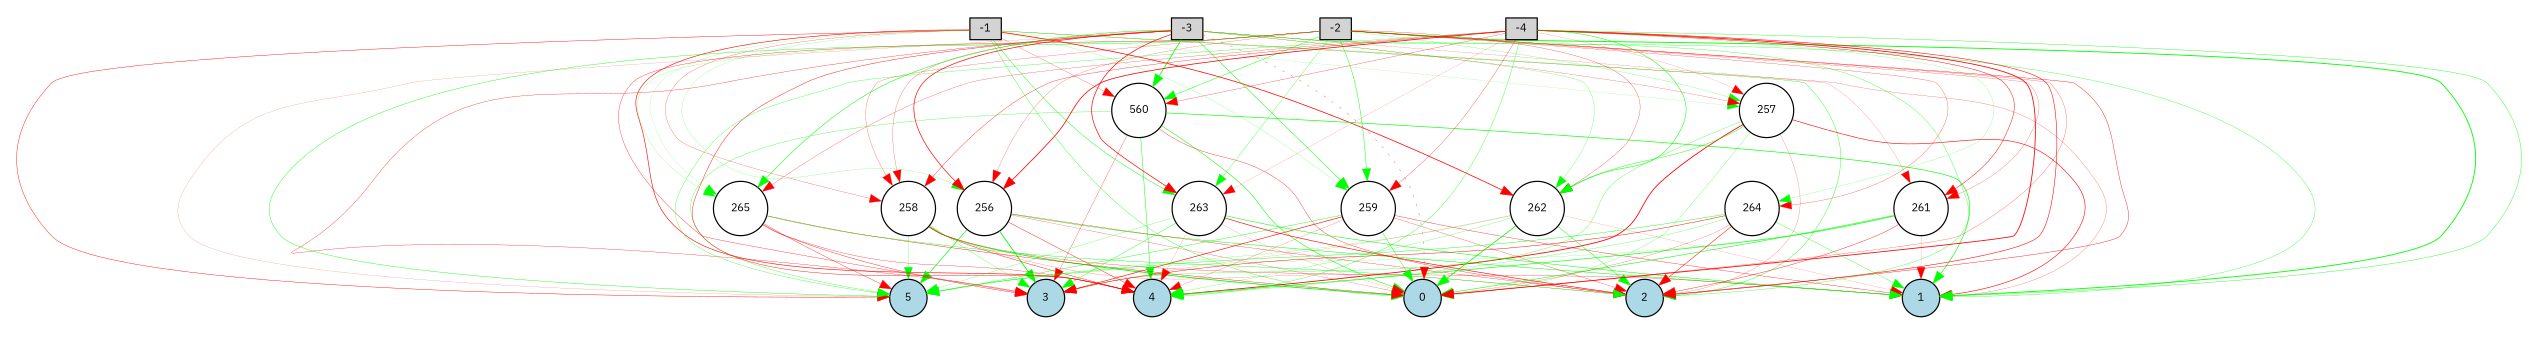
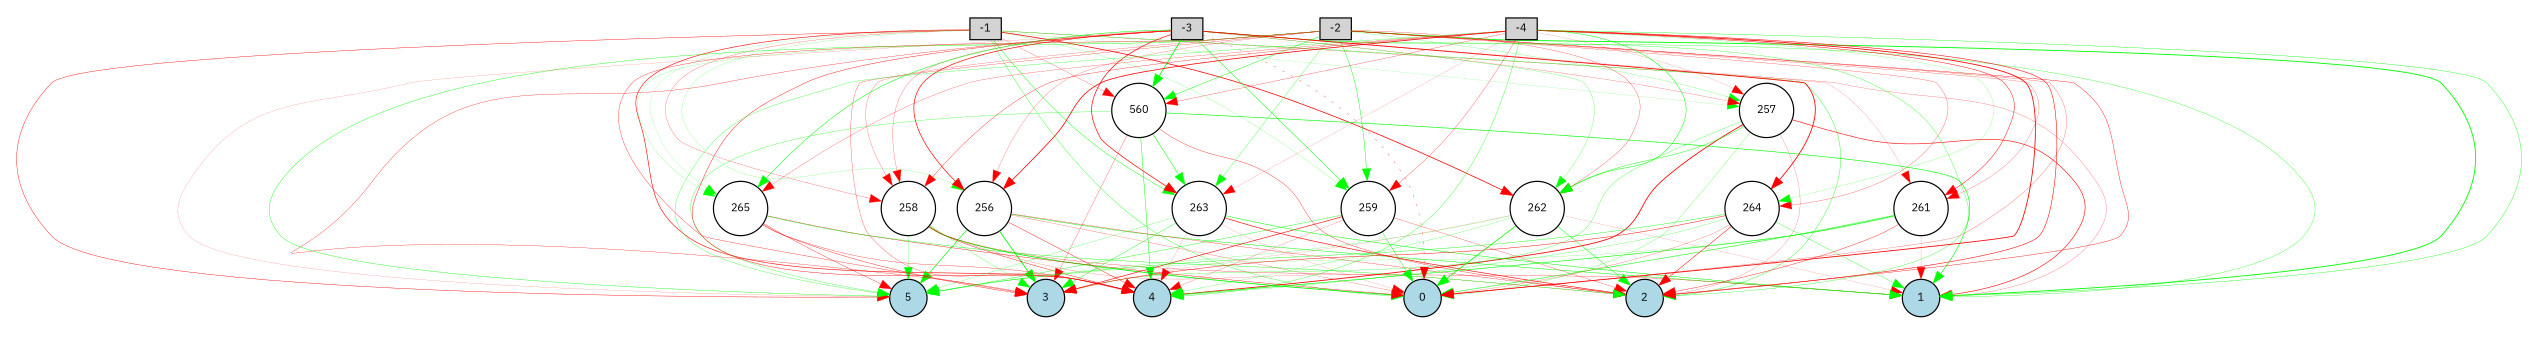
none -> (1559, 61)
none -> (851, 150)
(1270, 218) -> (1166, 154)
(1642, 259) -> none
